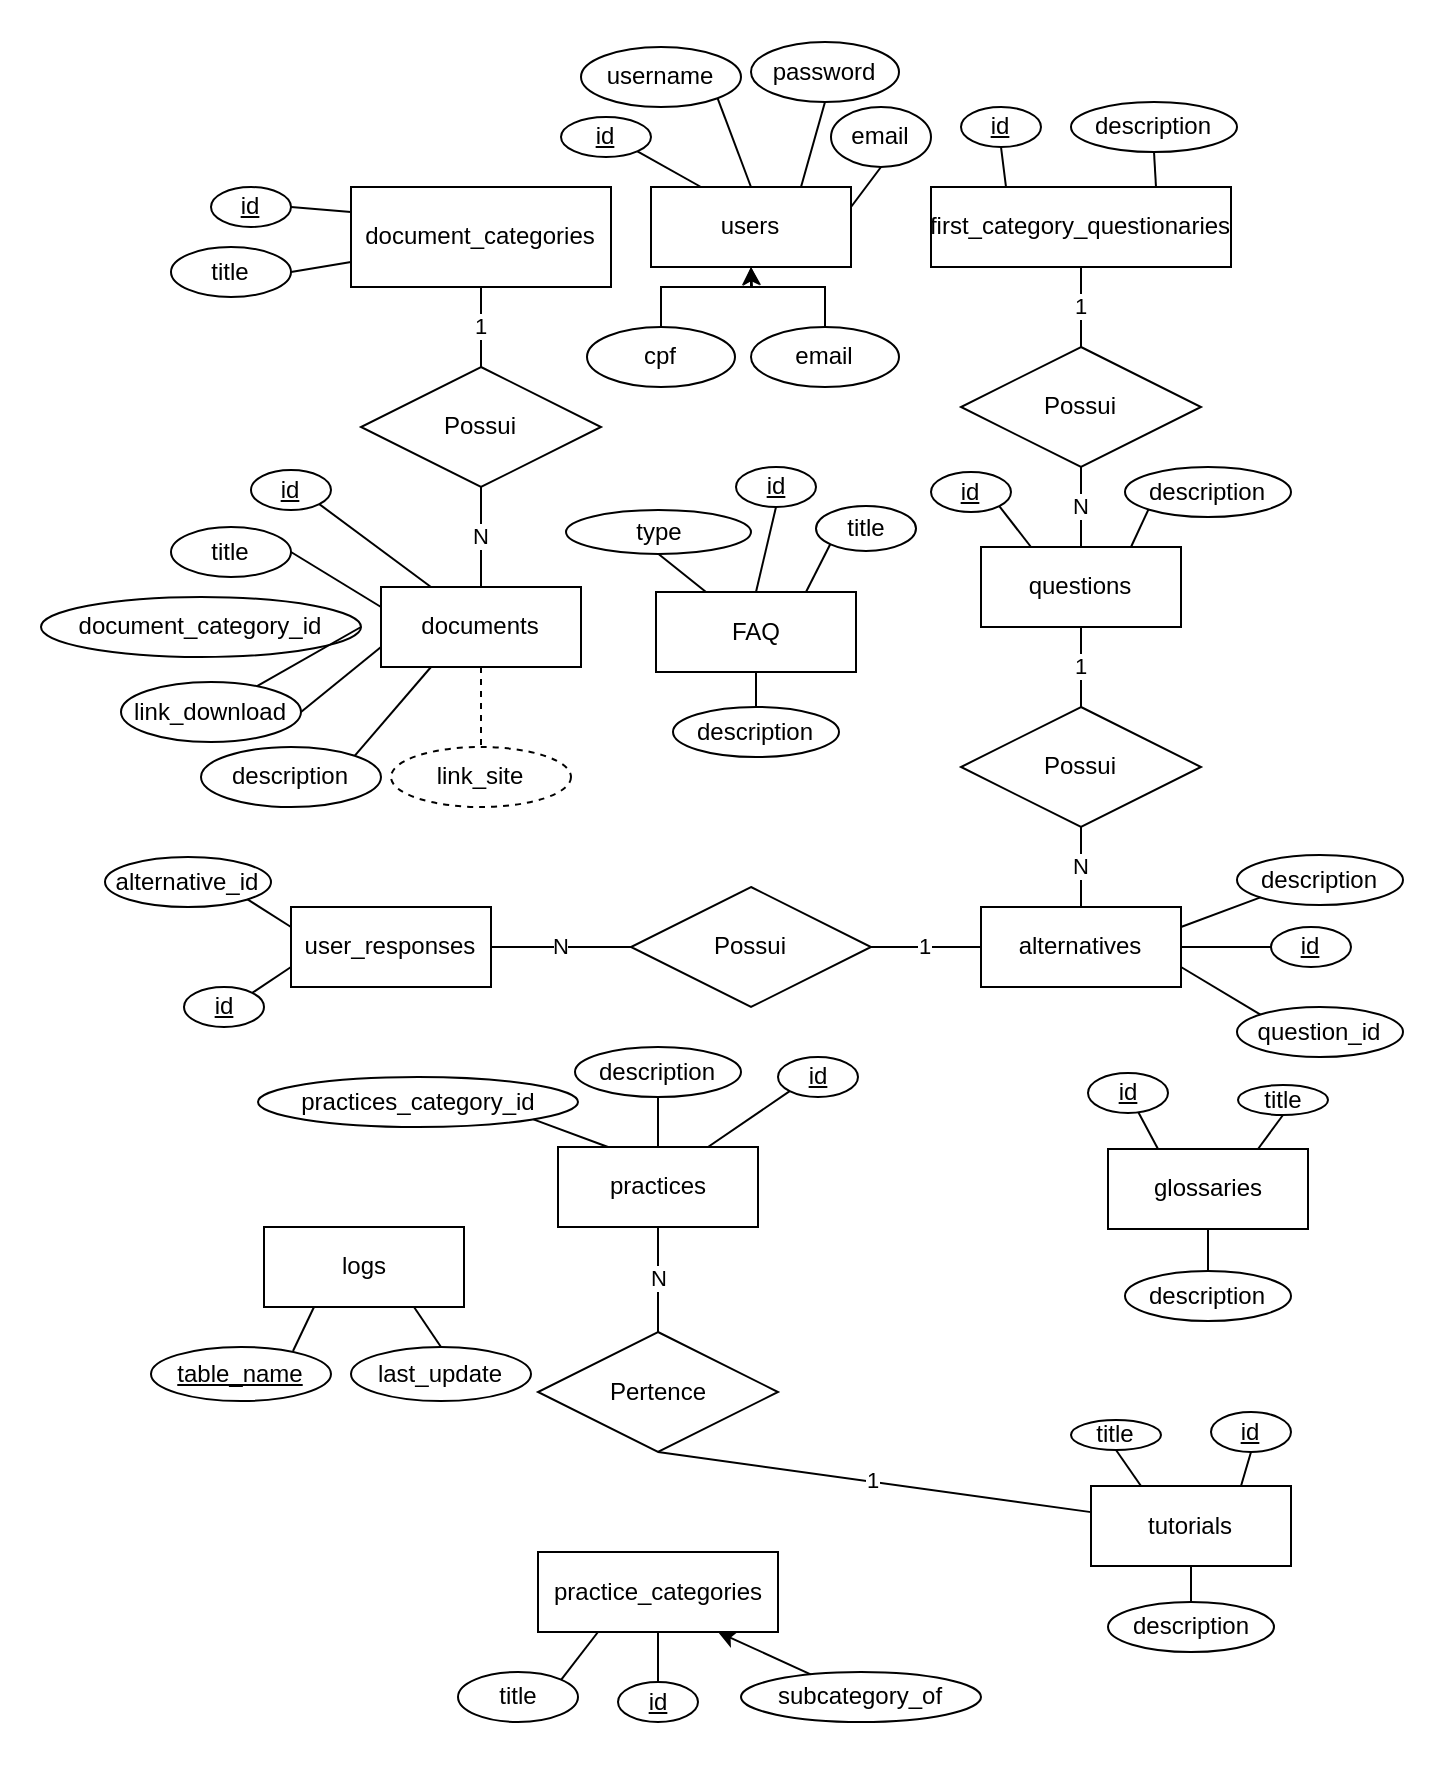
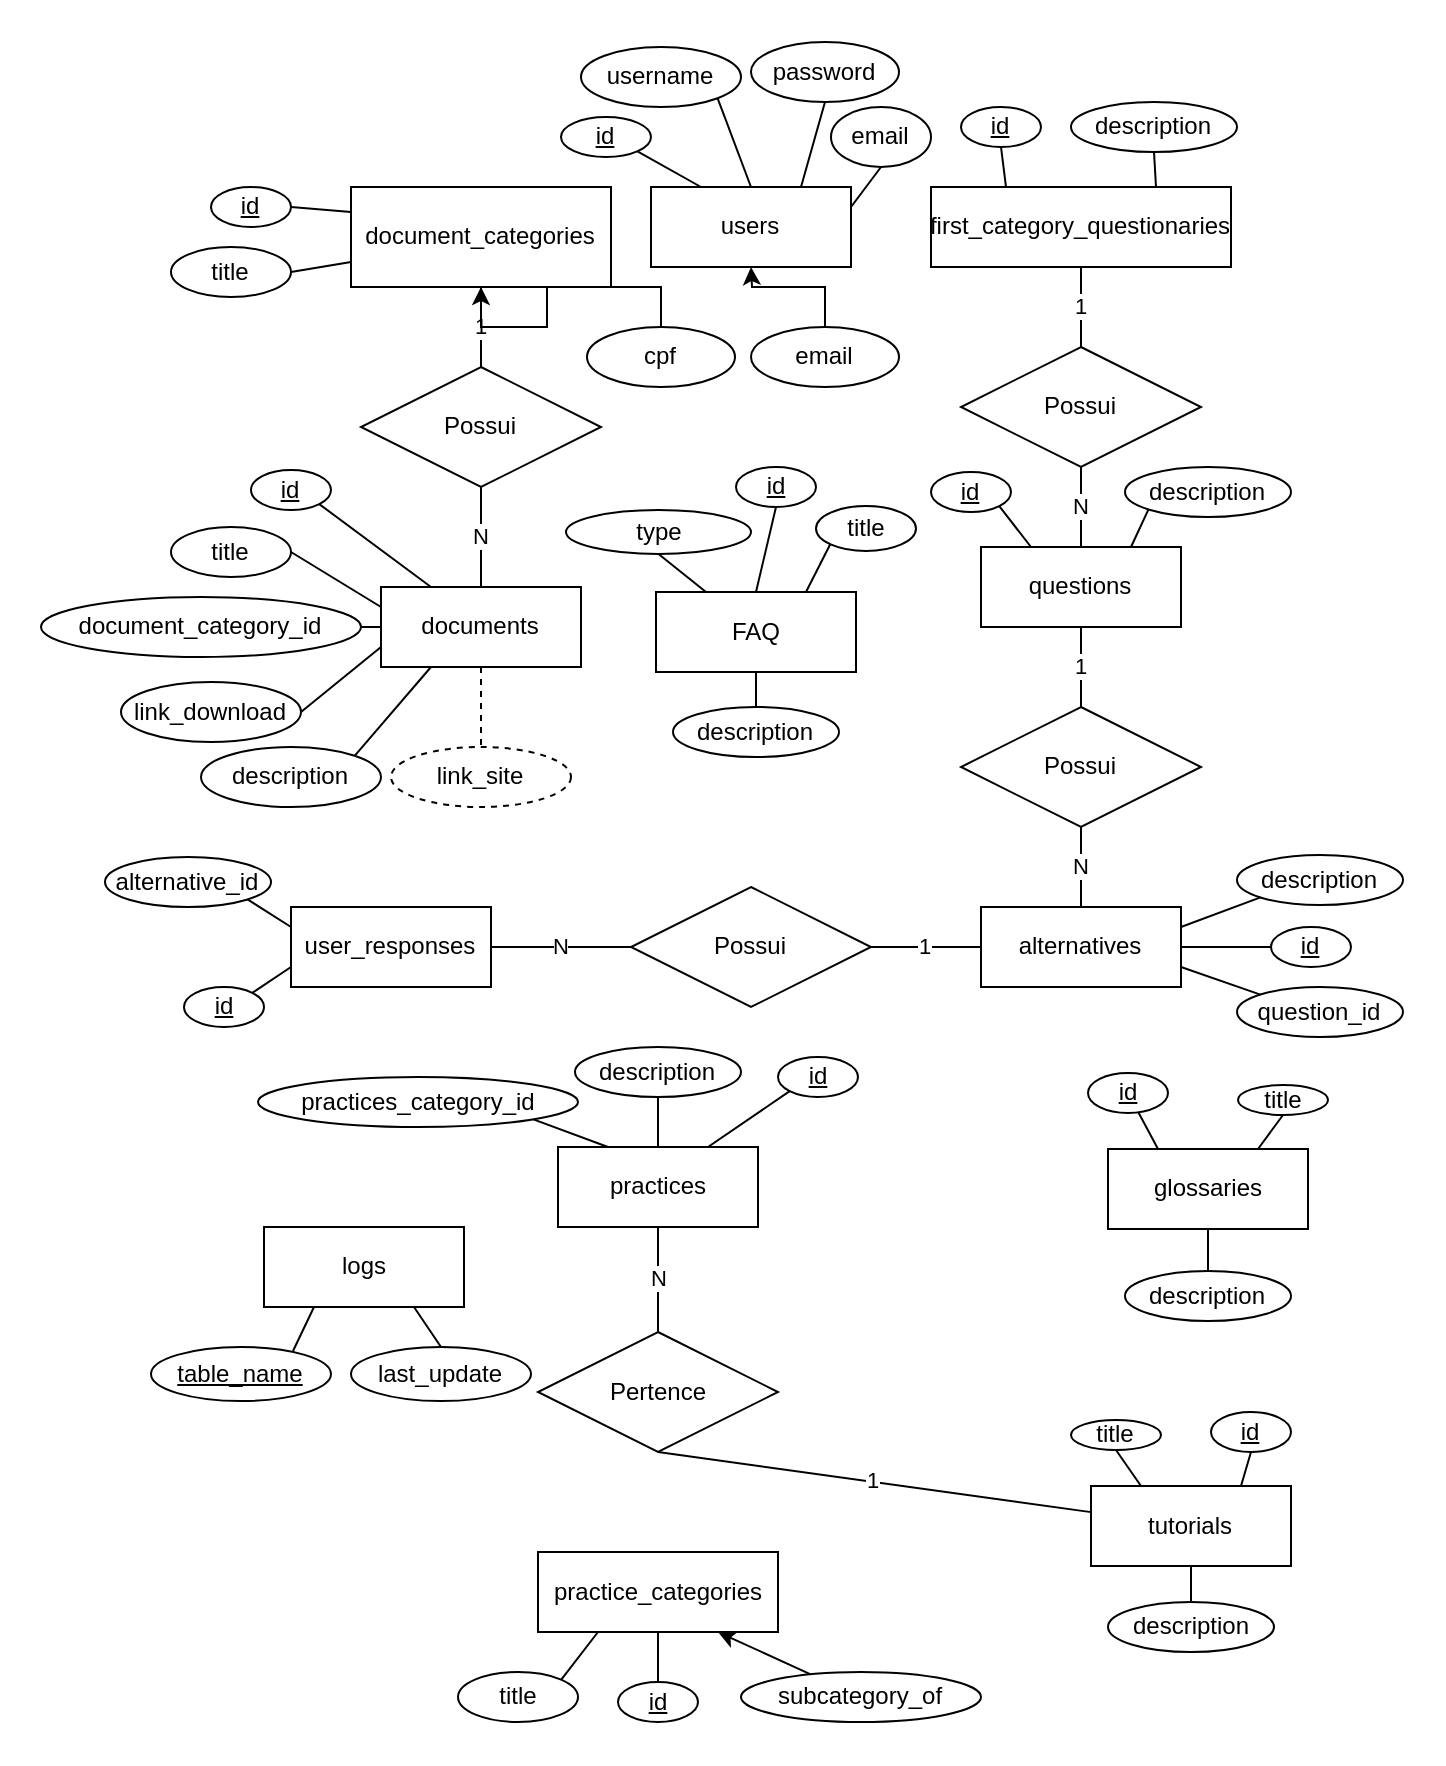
(703, 287) -> (537, 327)
(309, 656) -> (371, 627)
(1320, 1032) -> (1320, 1012)
